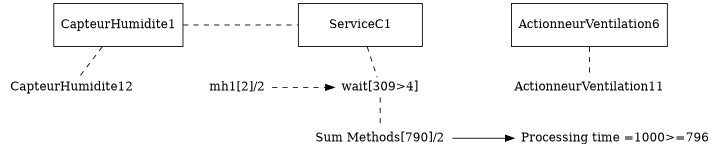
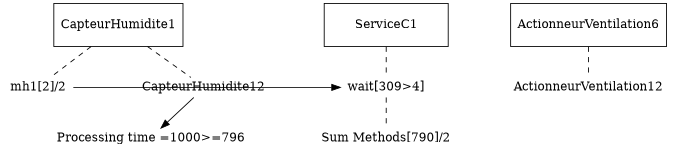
(241, 25) -> (71, 62)
(299, 87) -> (202, 87)
(589, 87) -> (589, 87)
(479, 138) -> (181, 110)
